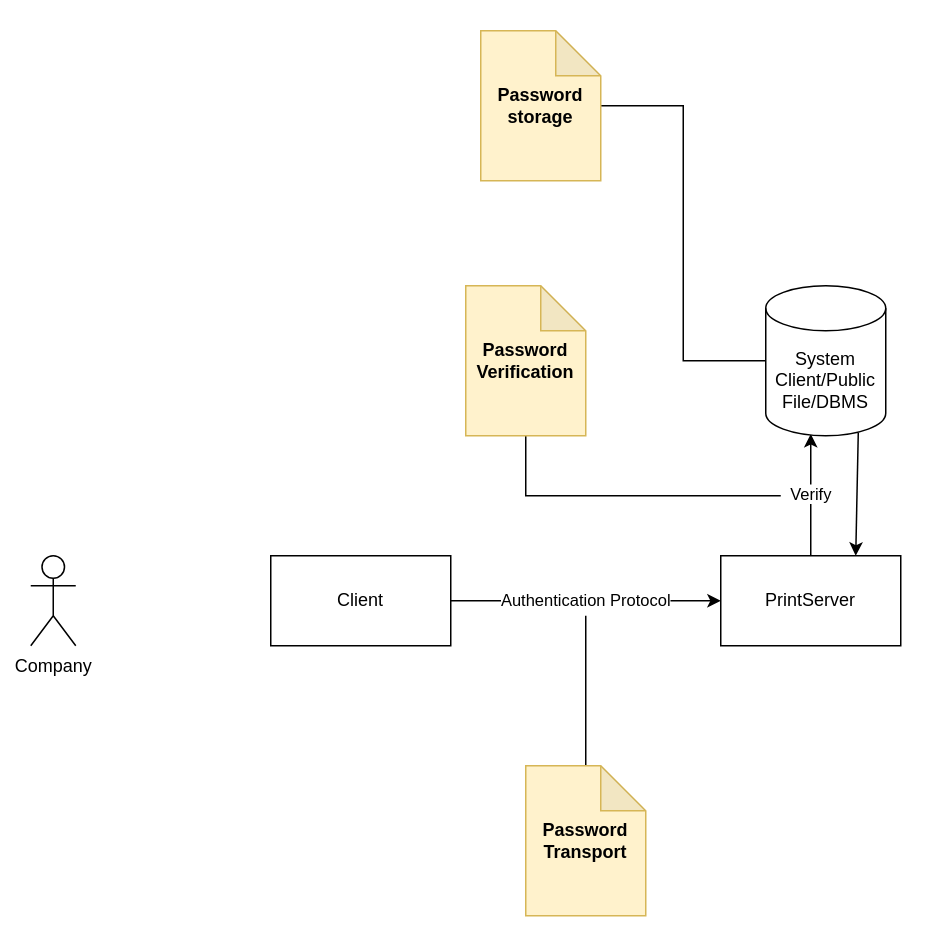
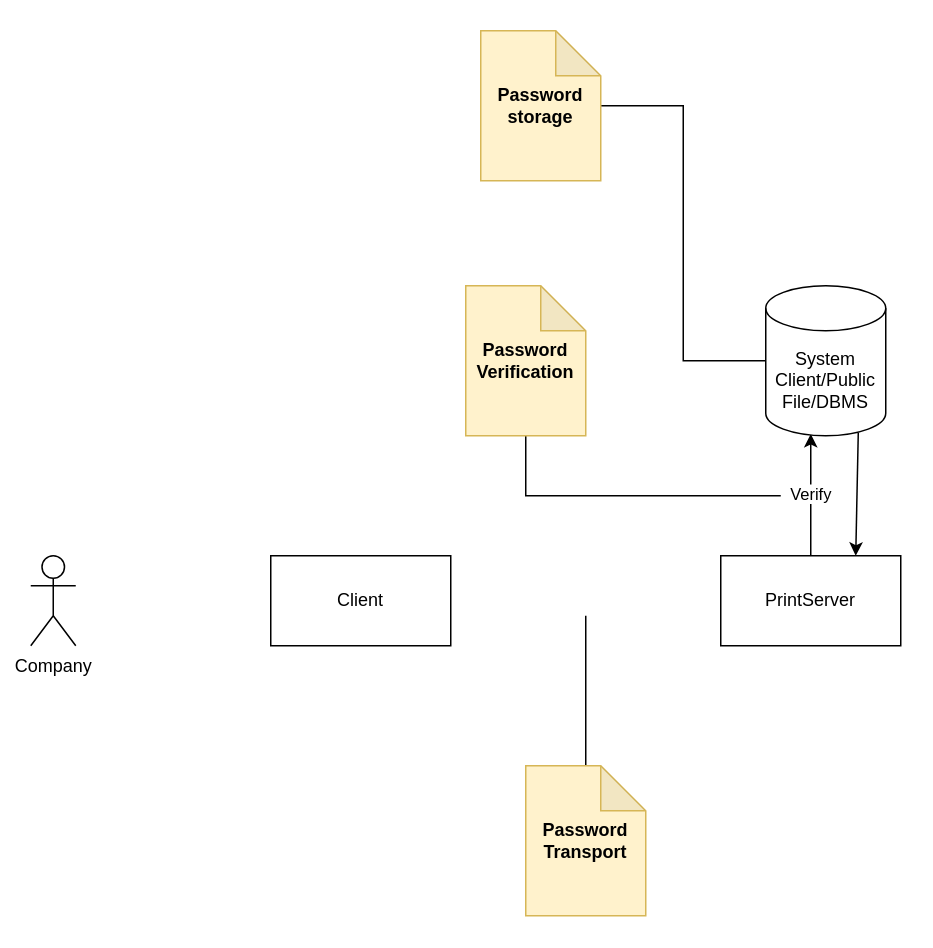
(581, 601) -> none
